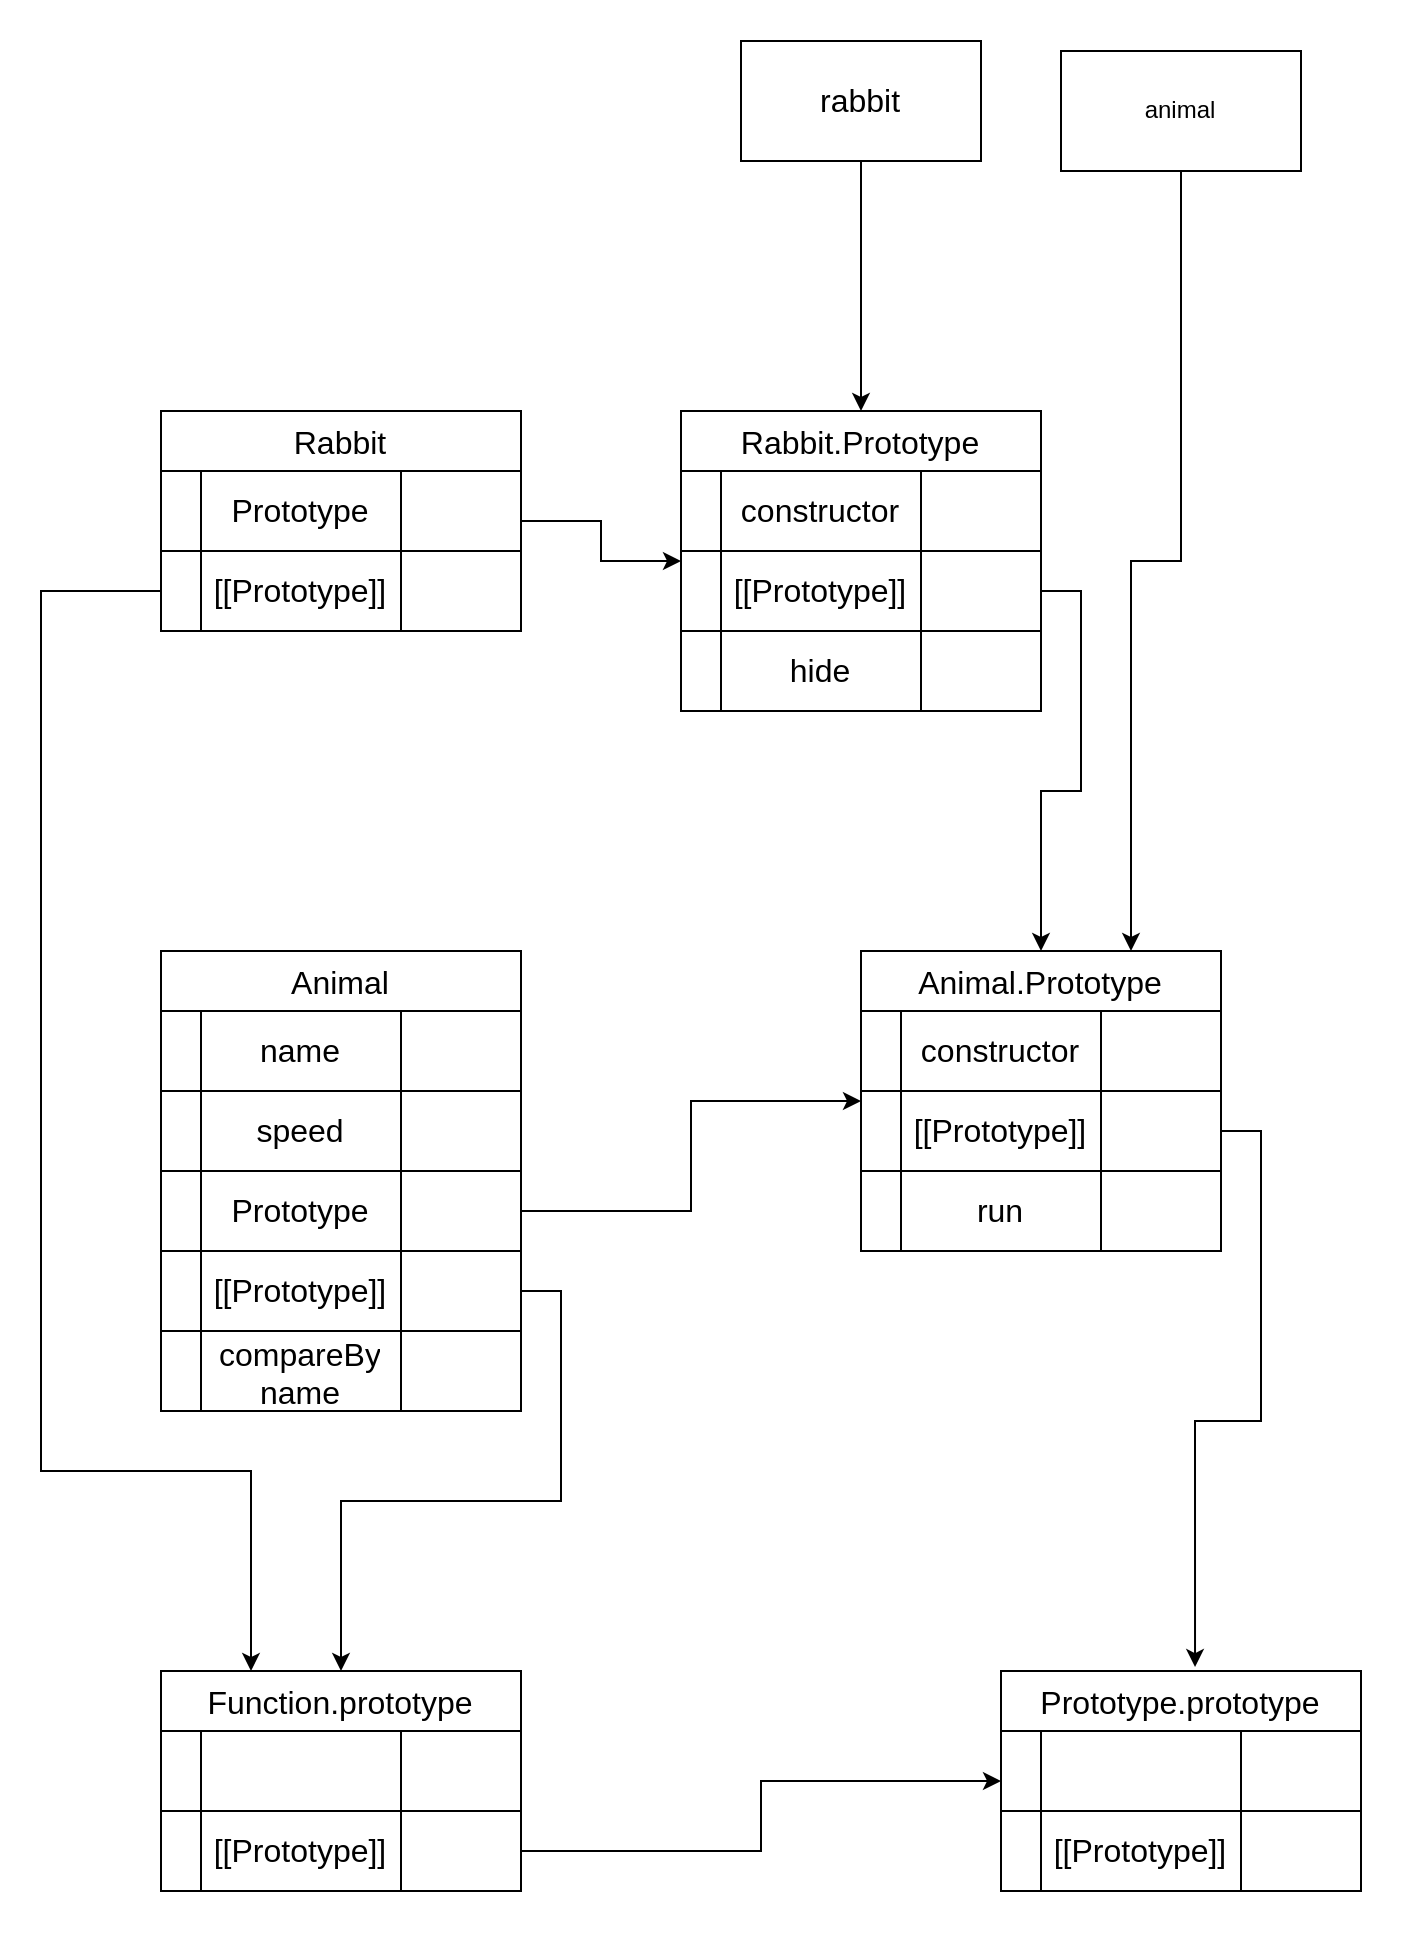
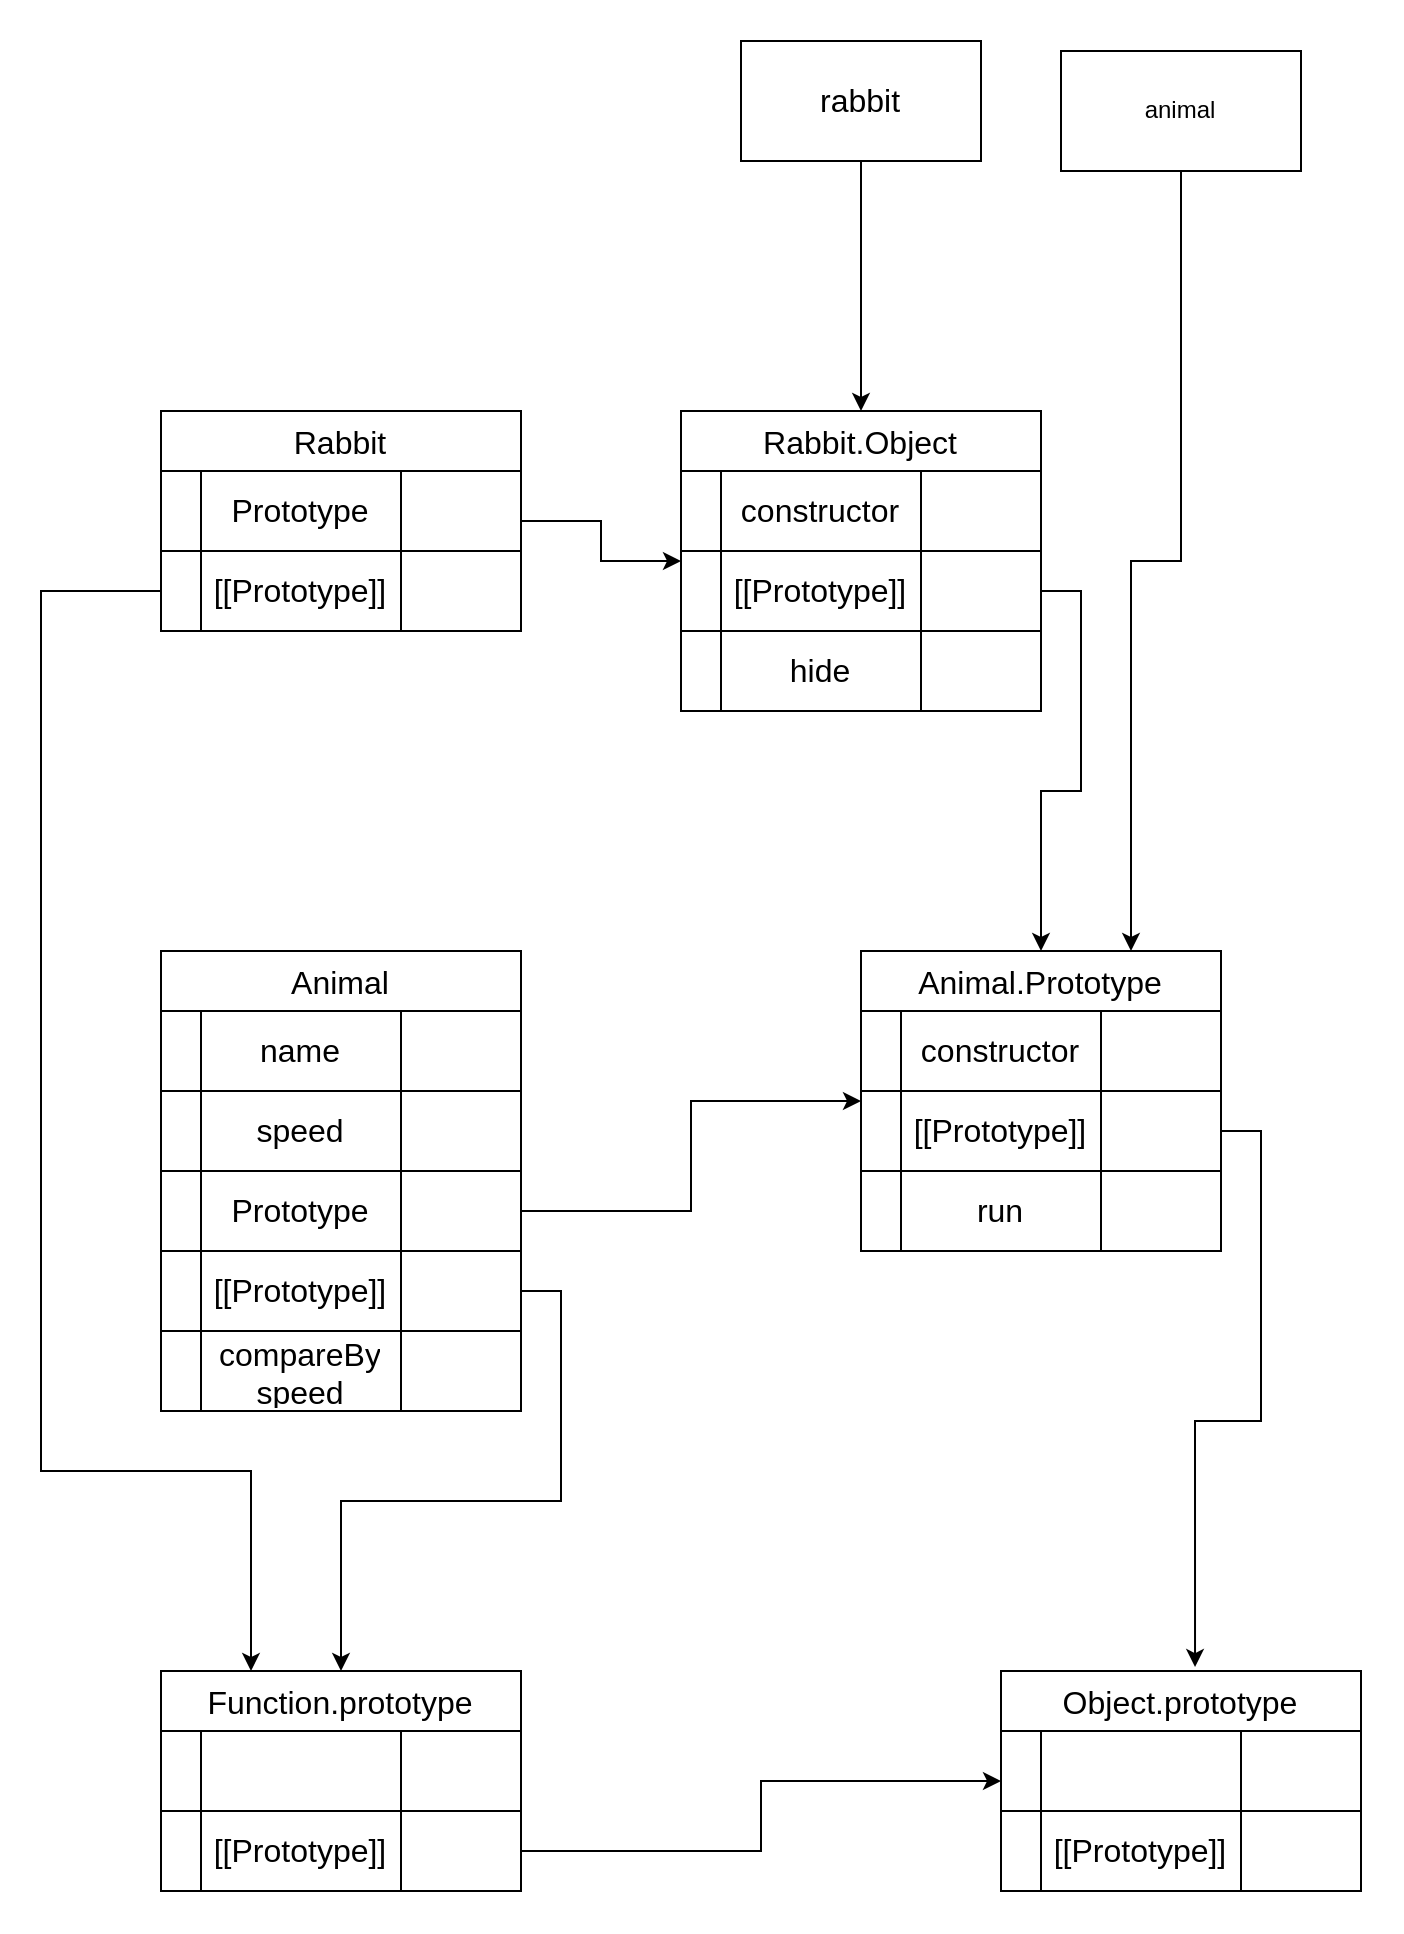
(860, 443) -> (860, 443)
(301, 1371) -> (301, 1371)
(1180, 1703) -> (1180, 1703)
